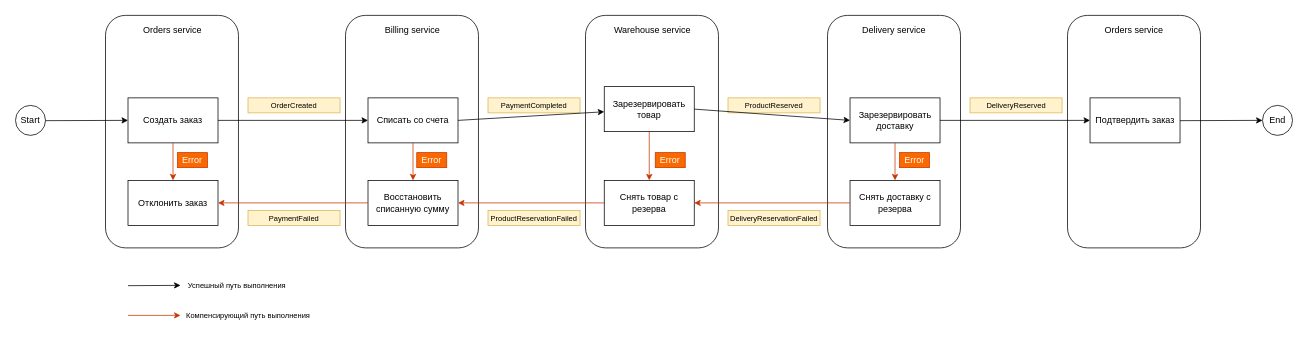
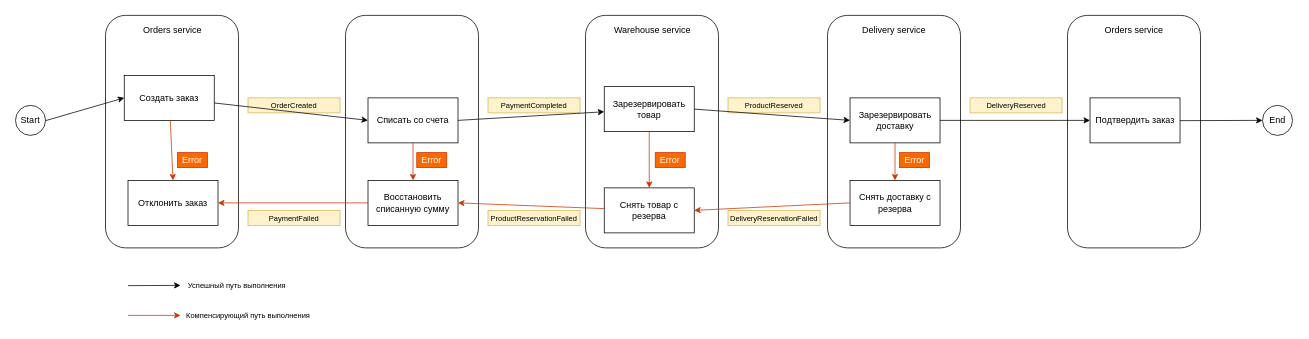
(412, 30) -> none
(173, 120) -> (169, 98)
(649, 203) -> (649, 210)
